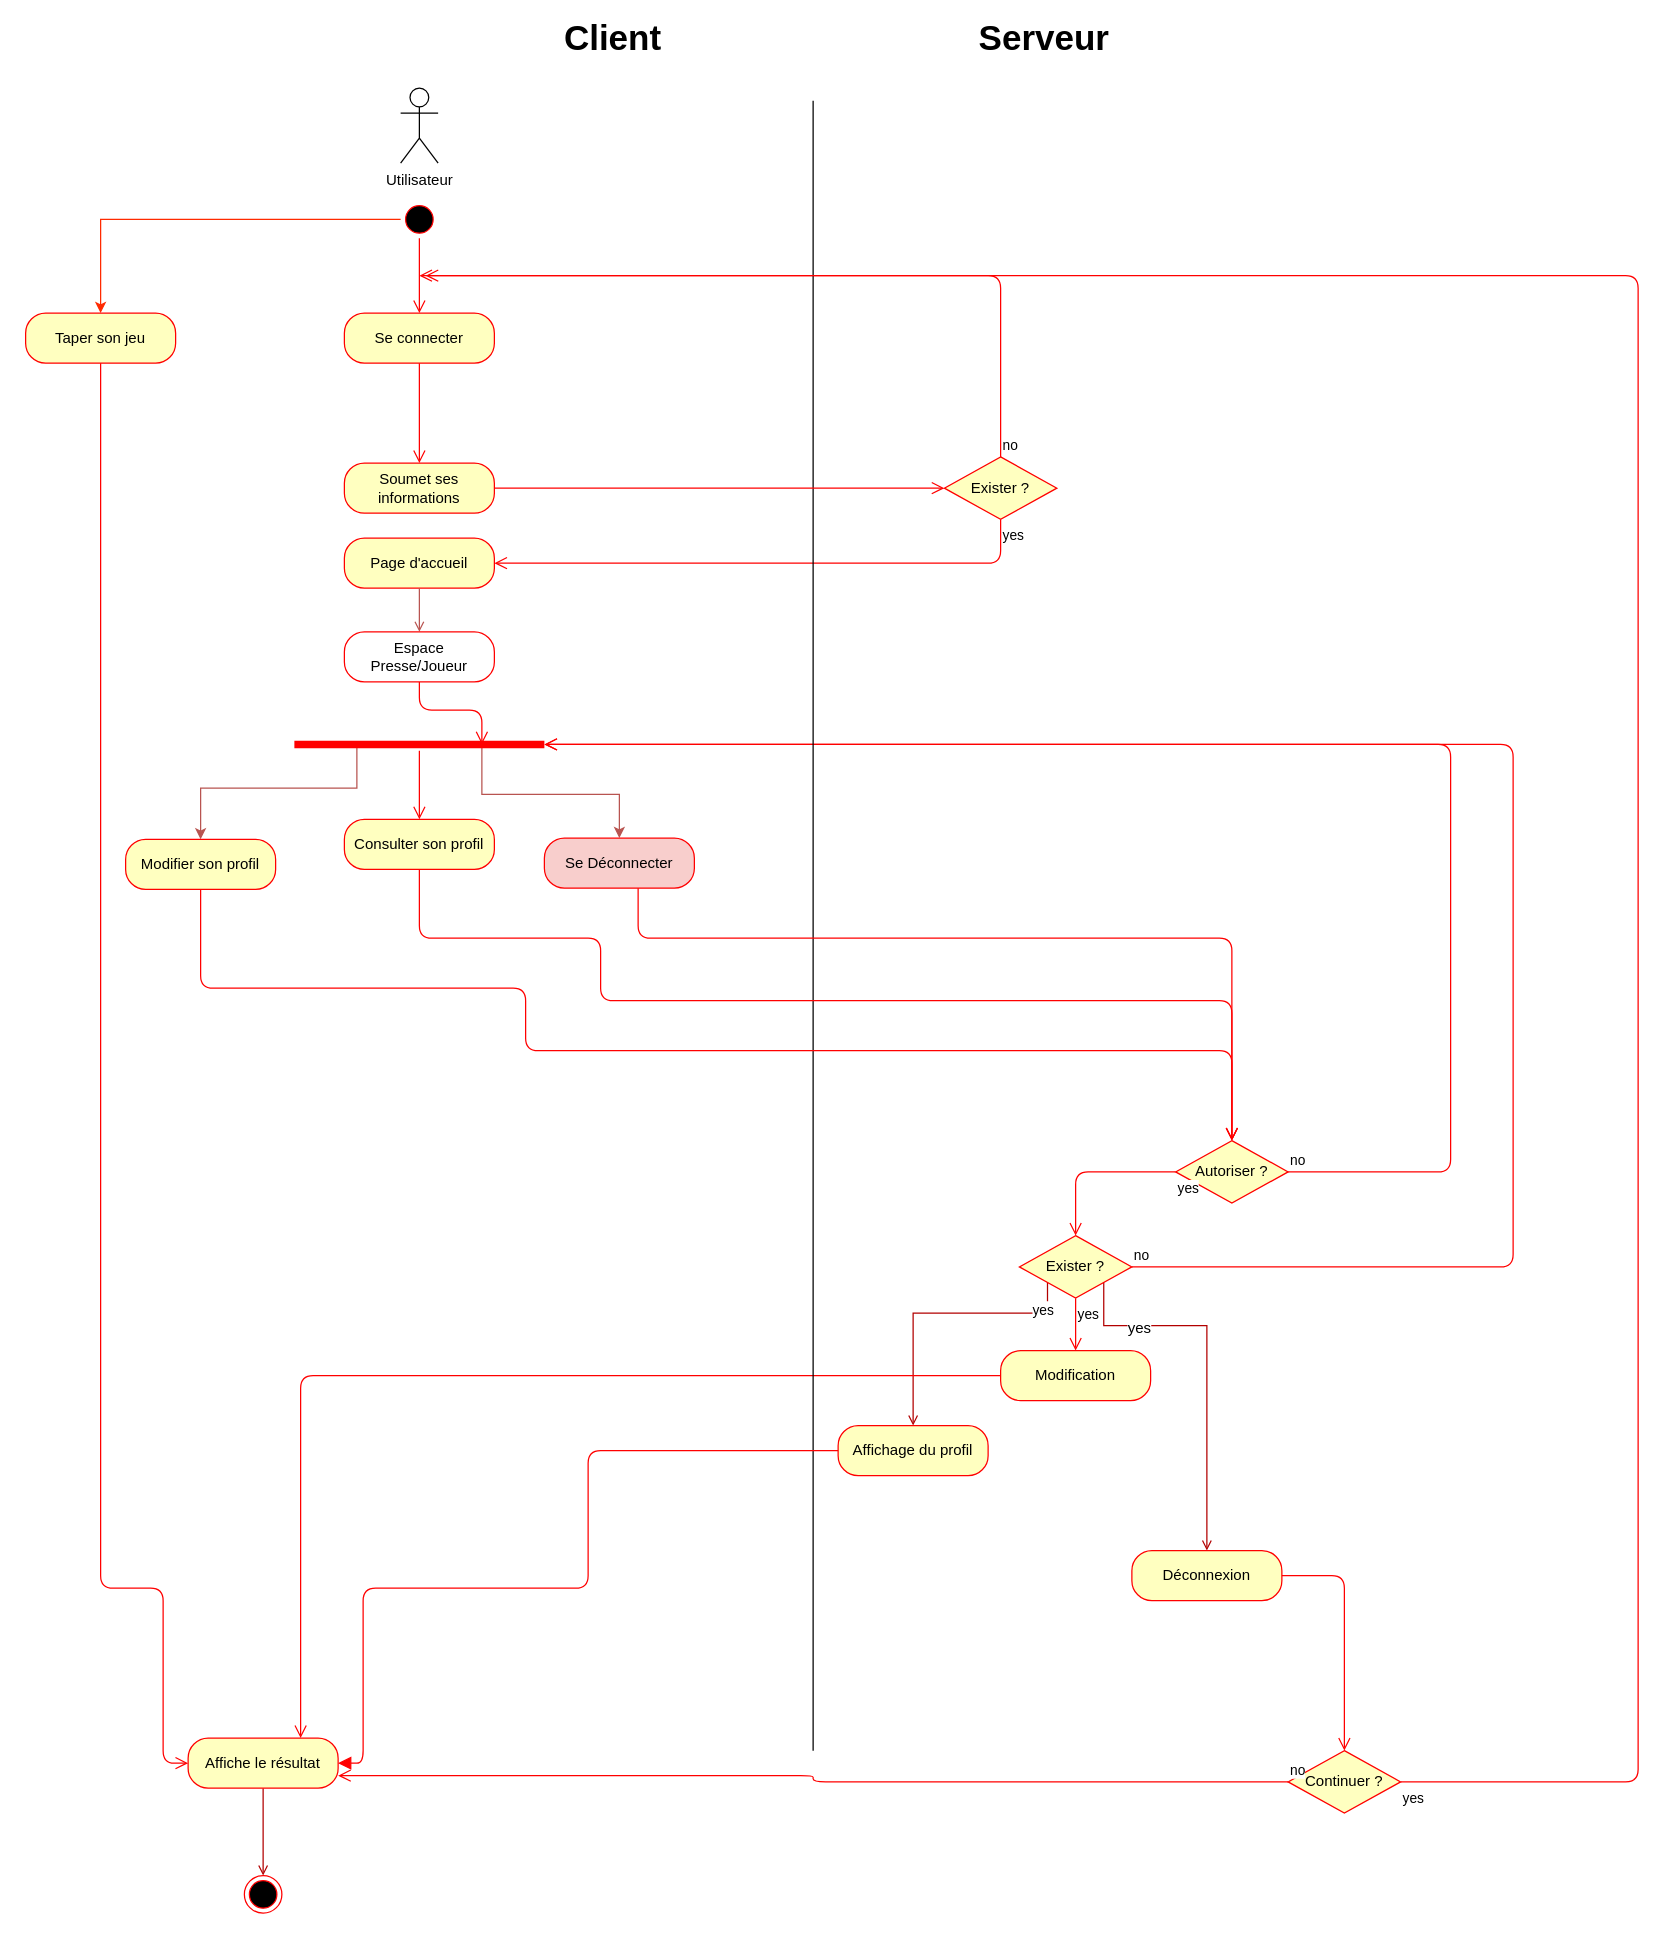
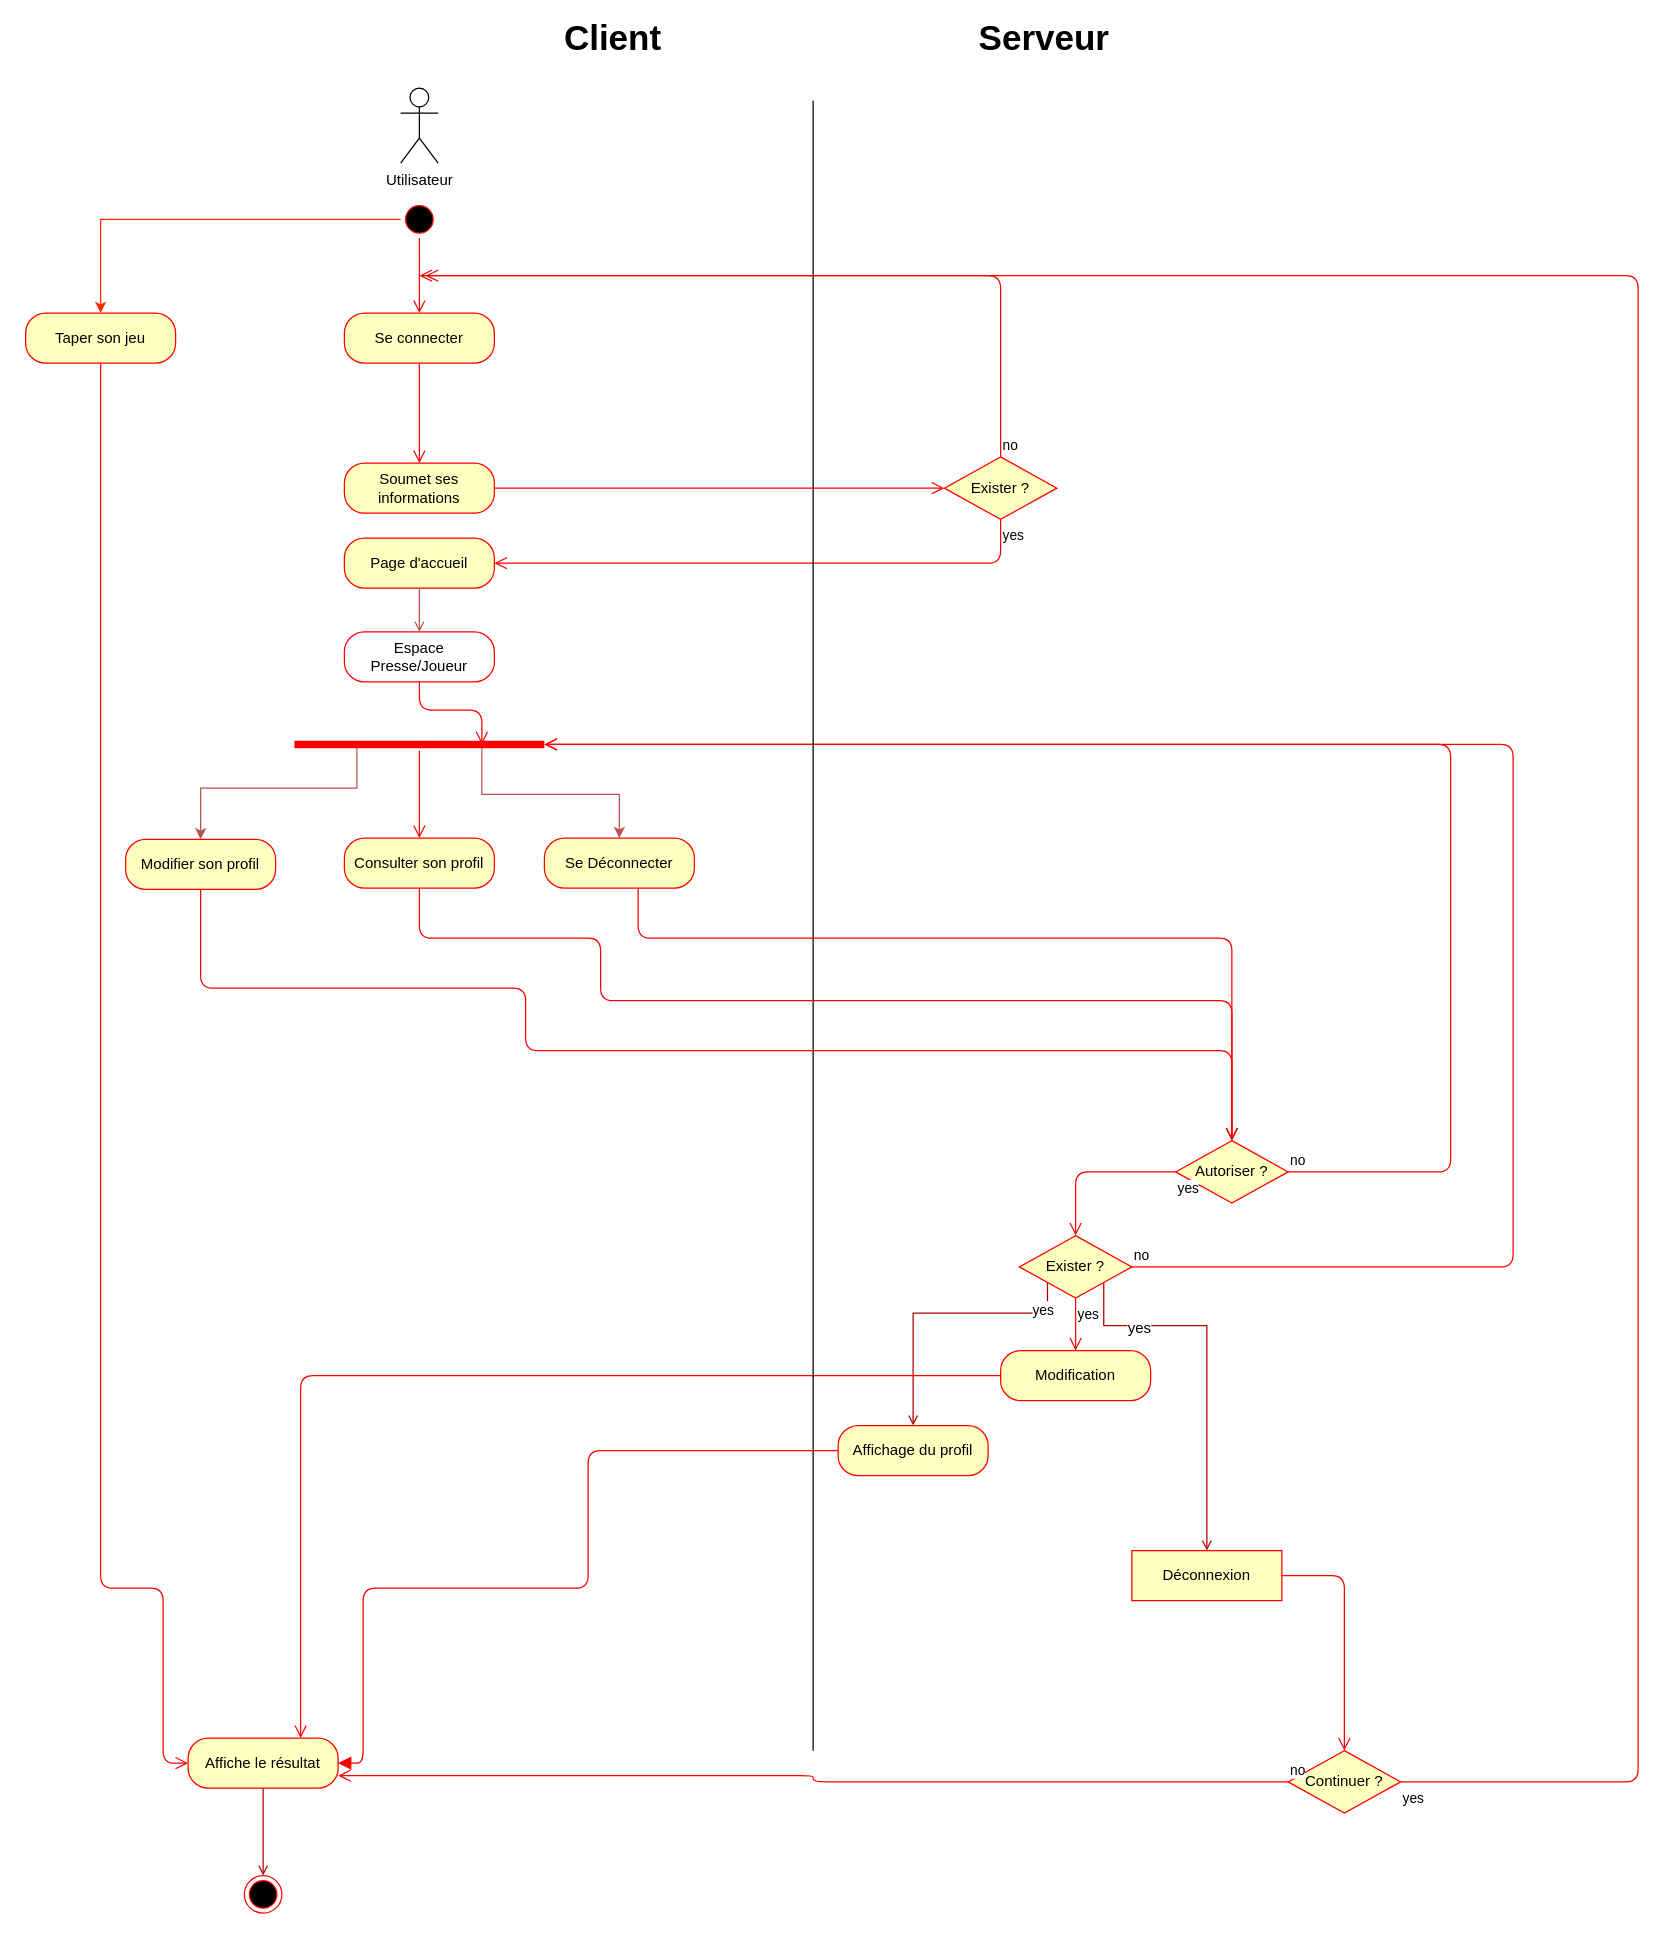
(419, 844) -> (419, 863)
(619, 863) -> (619, 863)
(1207, 1576) -> (1207, 1576)
